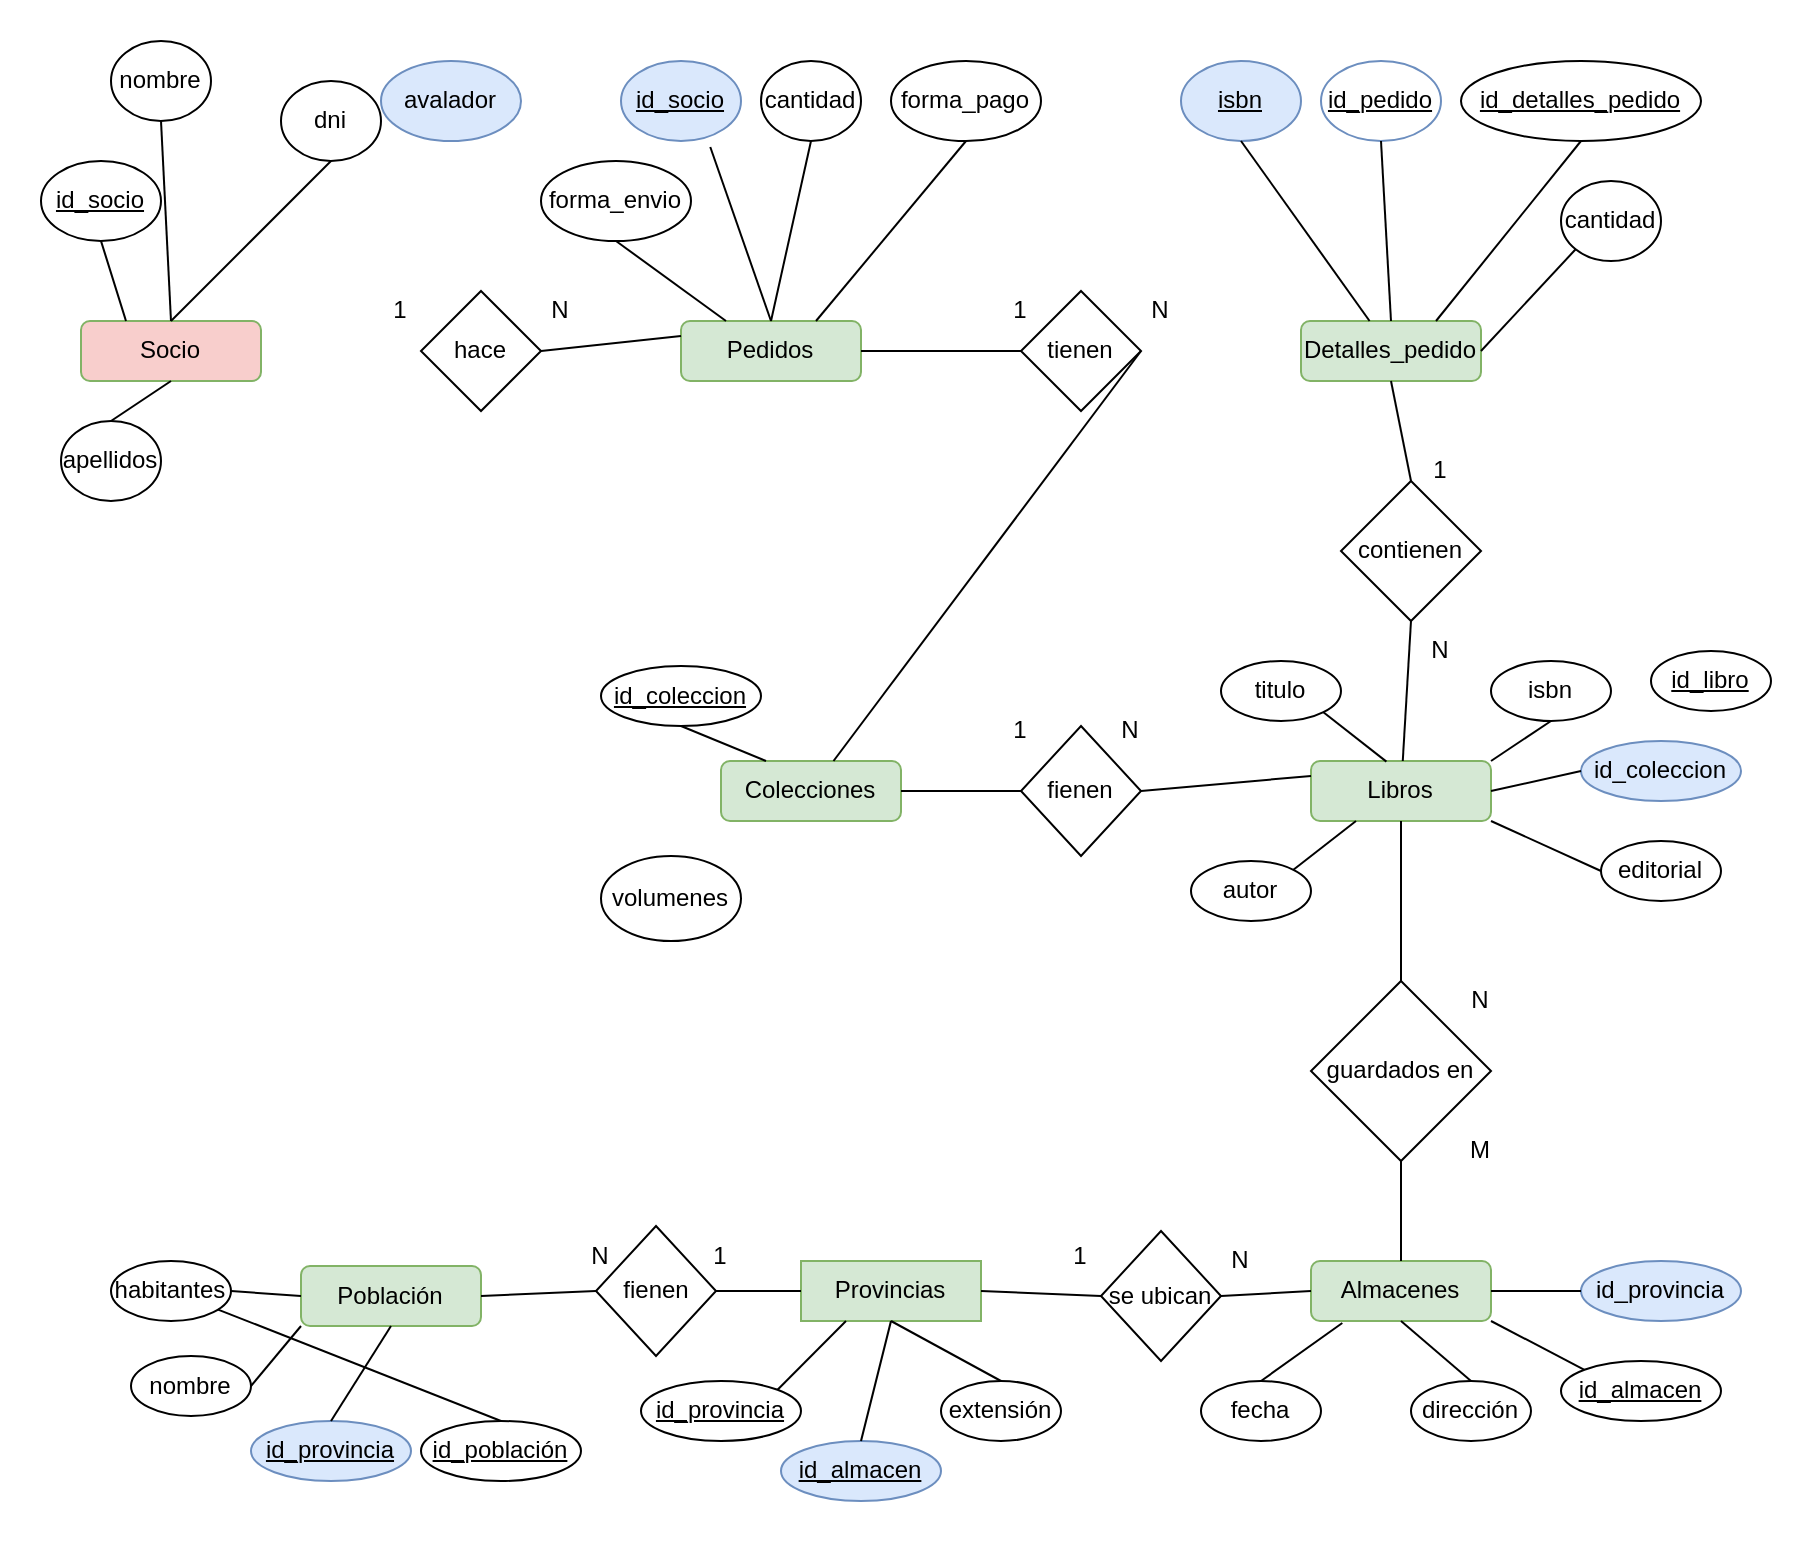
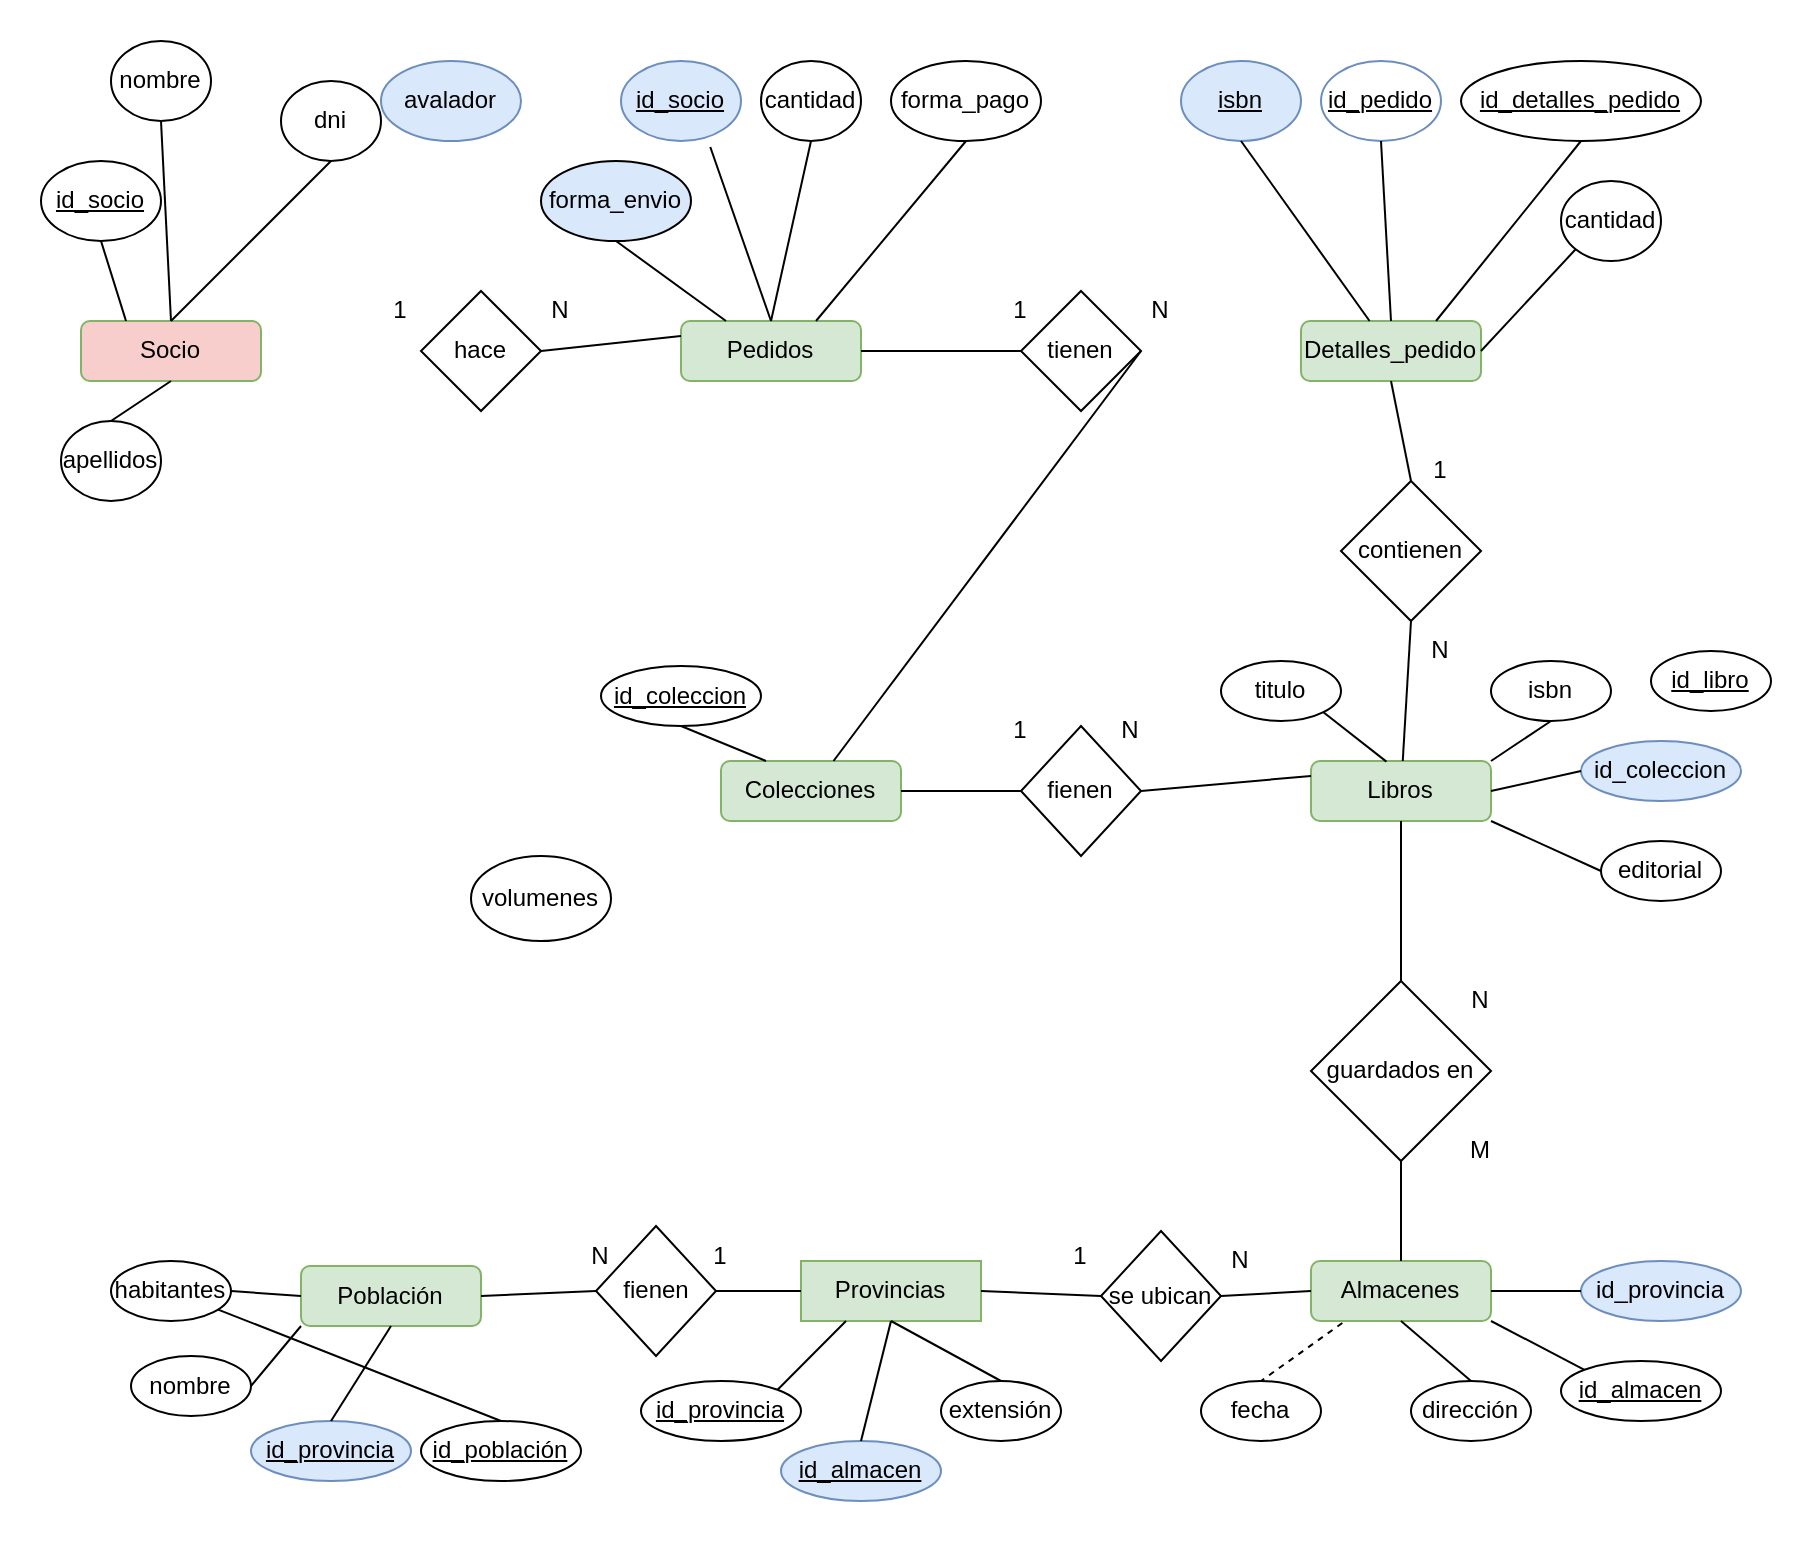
(616, 201) -> (616, 201)
(1325, 845) -> none
(1251, 891) -> none
(671, 899) -> (541, 899)
(1301, 1352) -> (1301, 1352)
